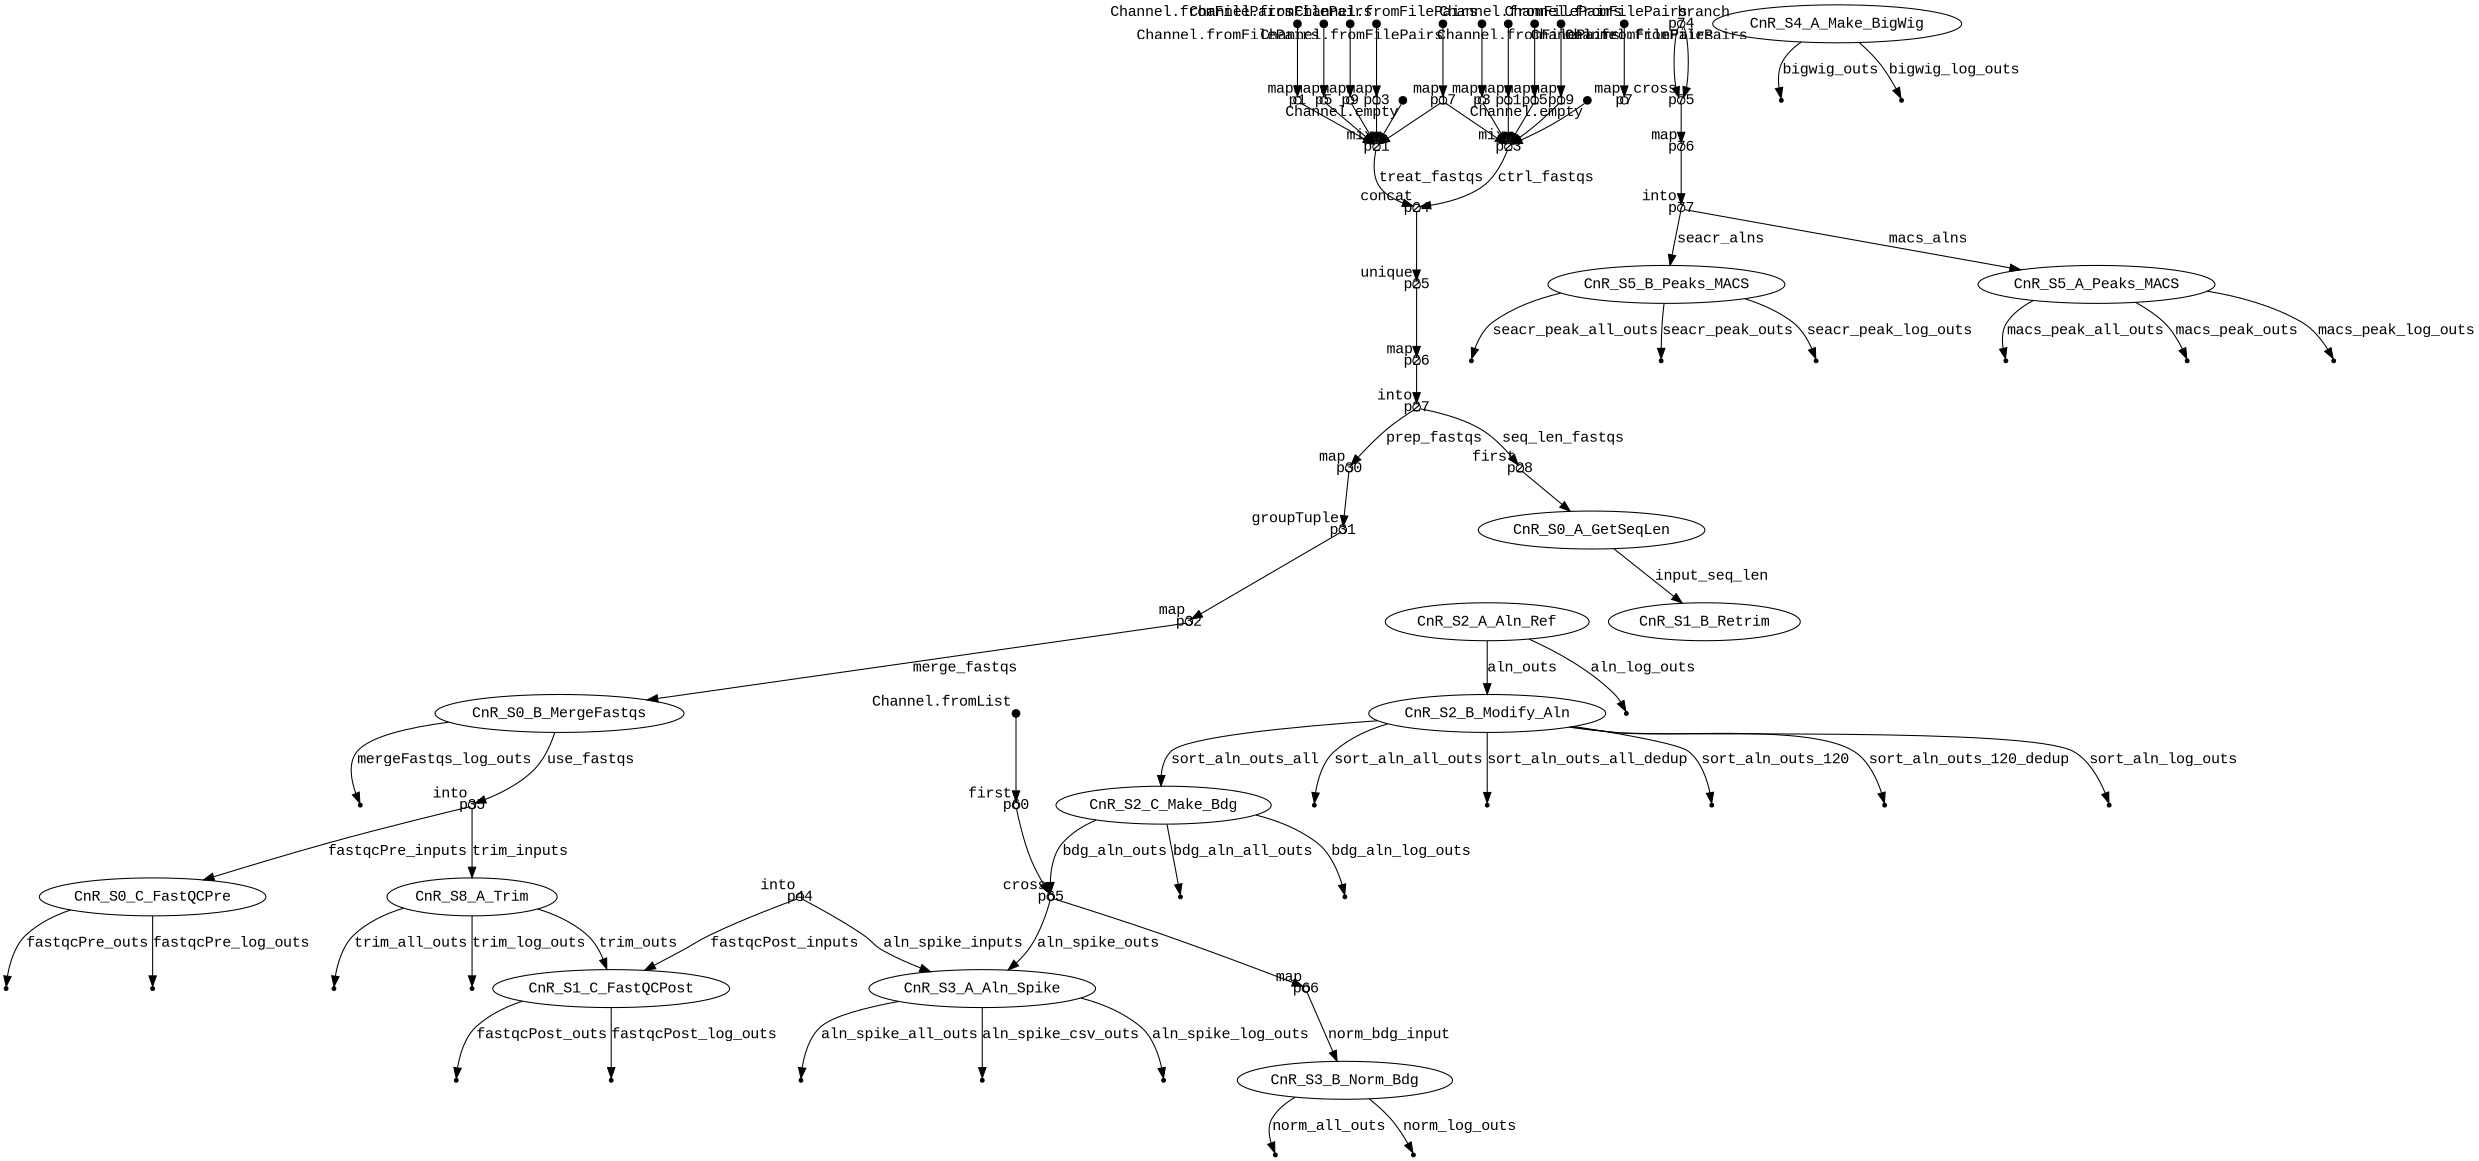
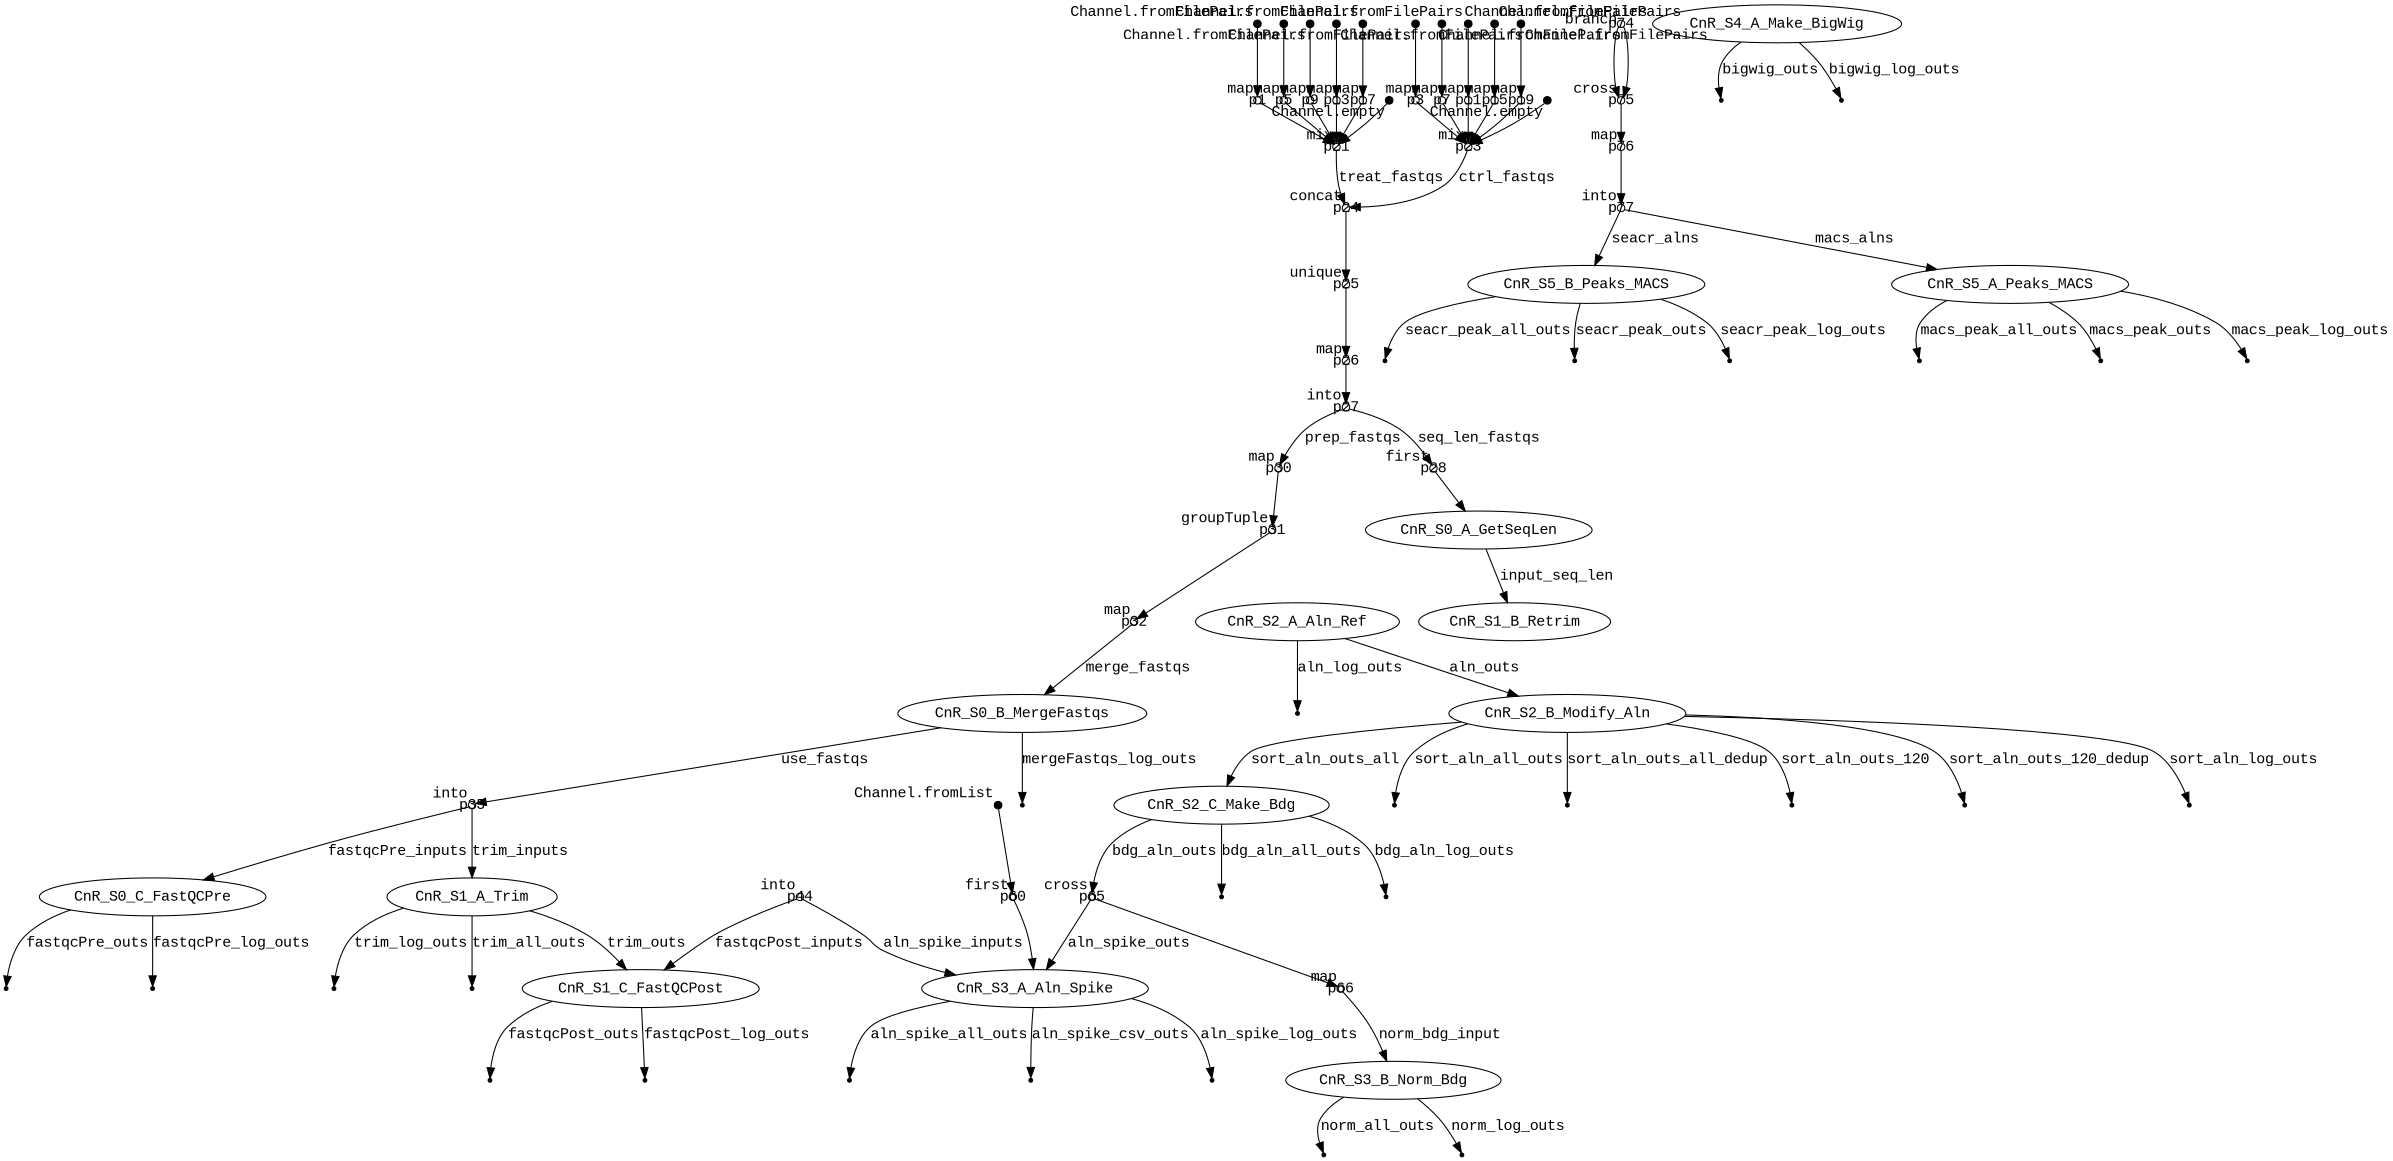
(1471, 121) -> (1452, 119)
(1027, 848) -> (1026, 929)
(472, 897) -> (472, 897)
